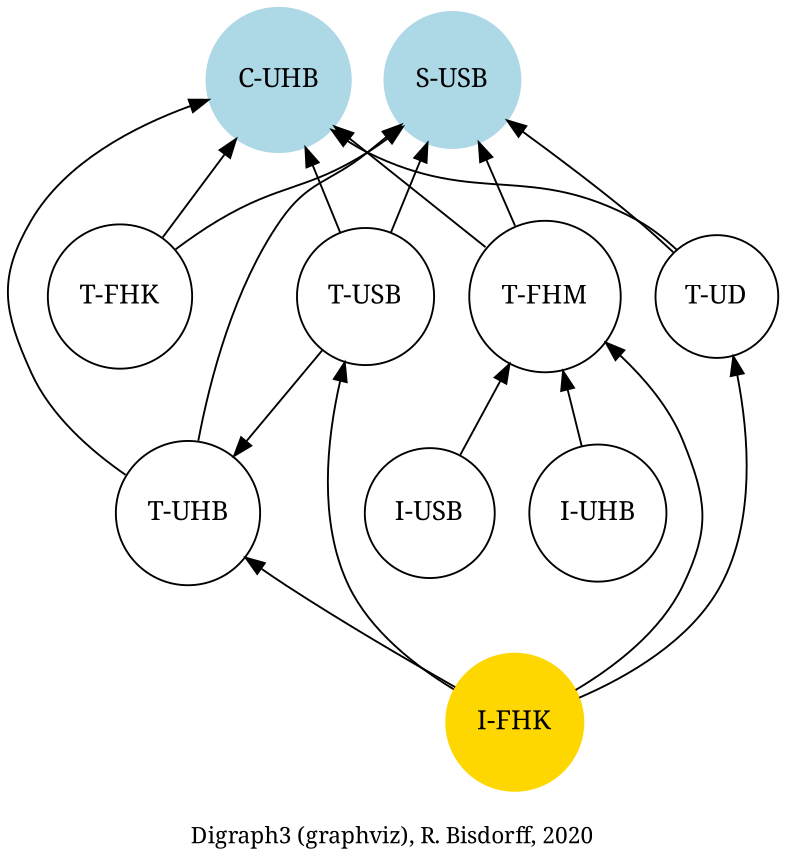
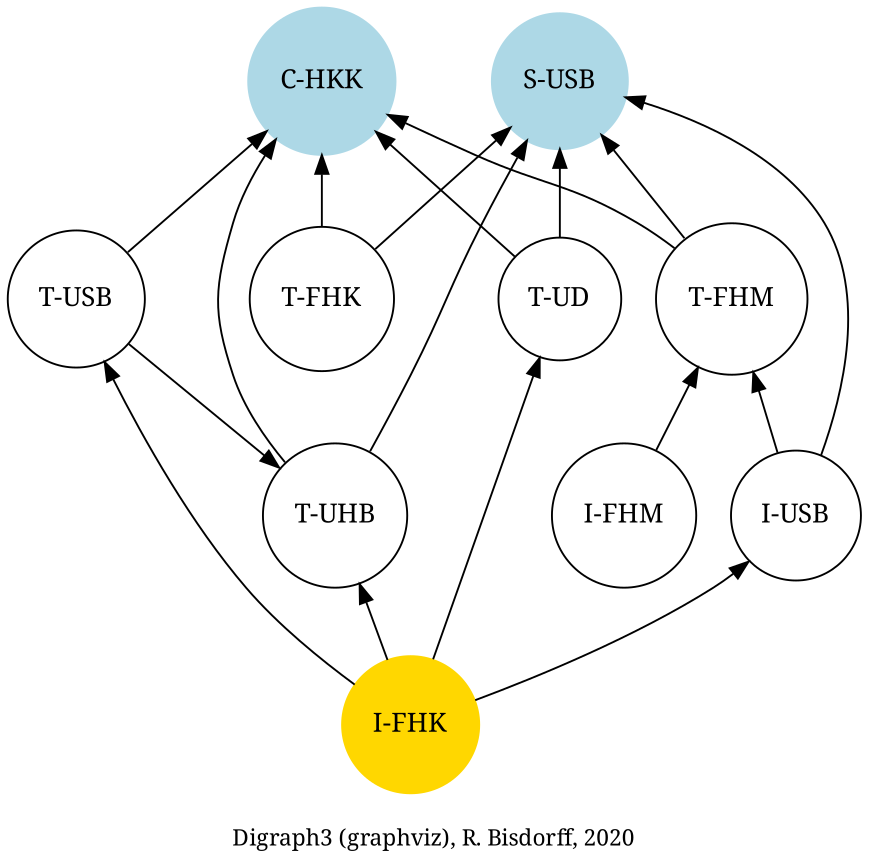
(279, 80) -> (322, 81)
(405, 198) -> (828, 231)
(598, 513) -> (624, 516)
(700, 536) -> (608, 644)
